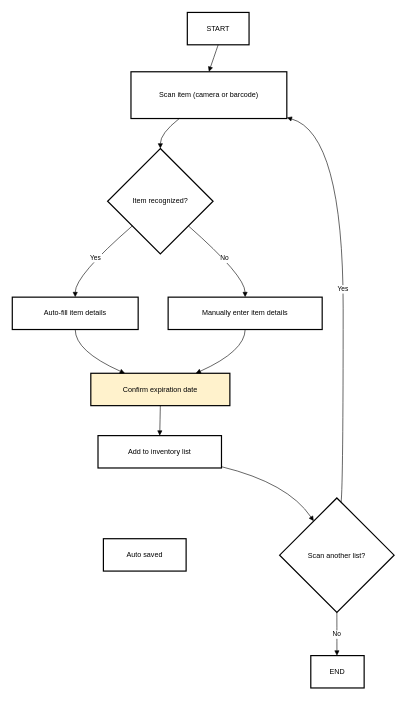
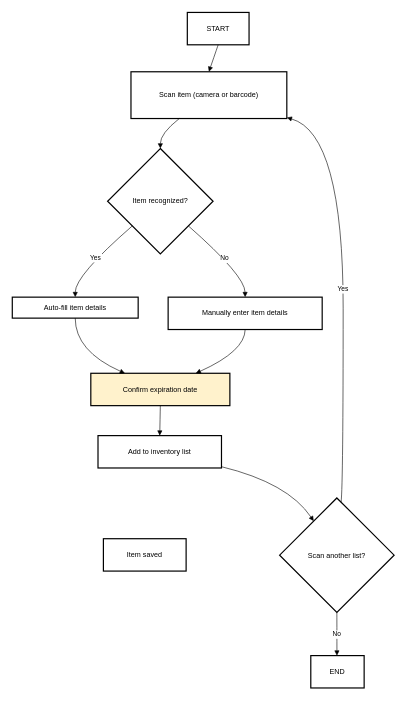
(75, 314) -> (75, 308)
(145, 555) -> (145, 555)
